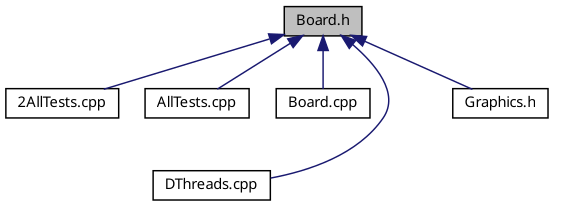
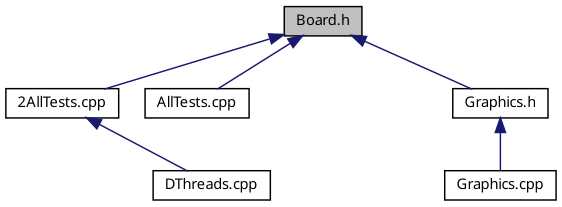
(323, 103) -> none
(369, 134) -> (144, 148)
none -> (500, 185)
